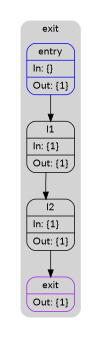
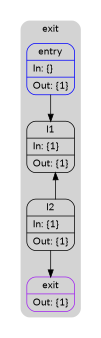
(46, 182) -> (56, 190)
